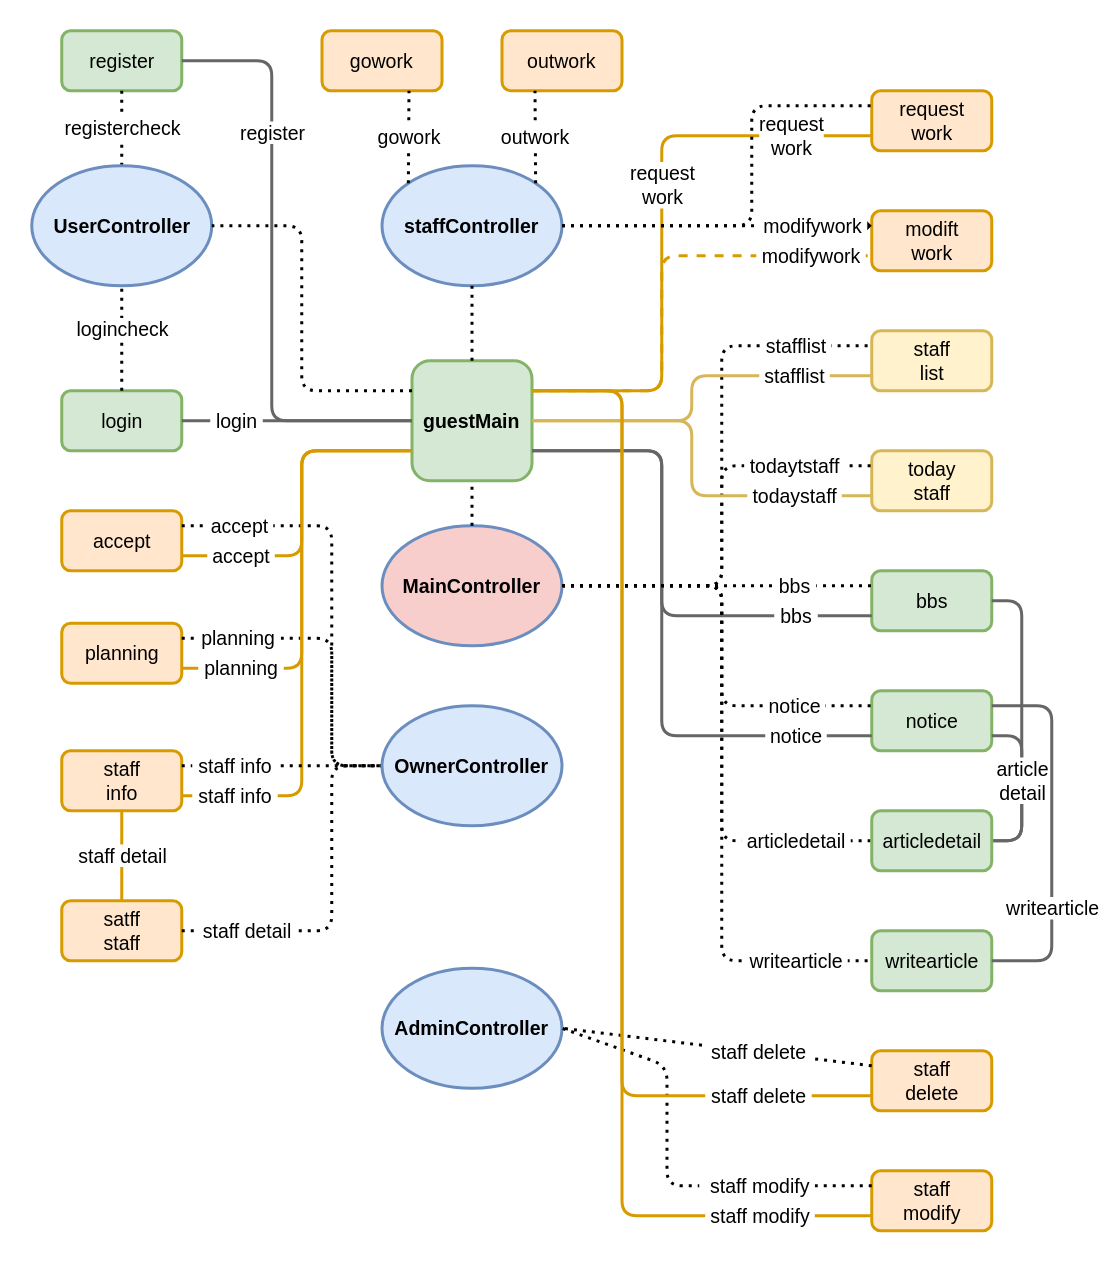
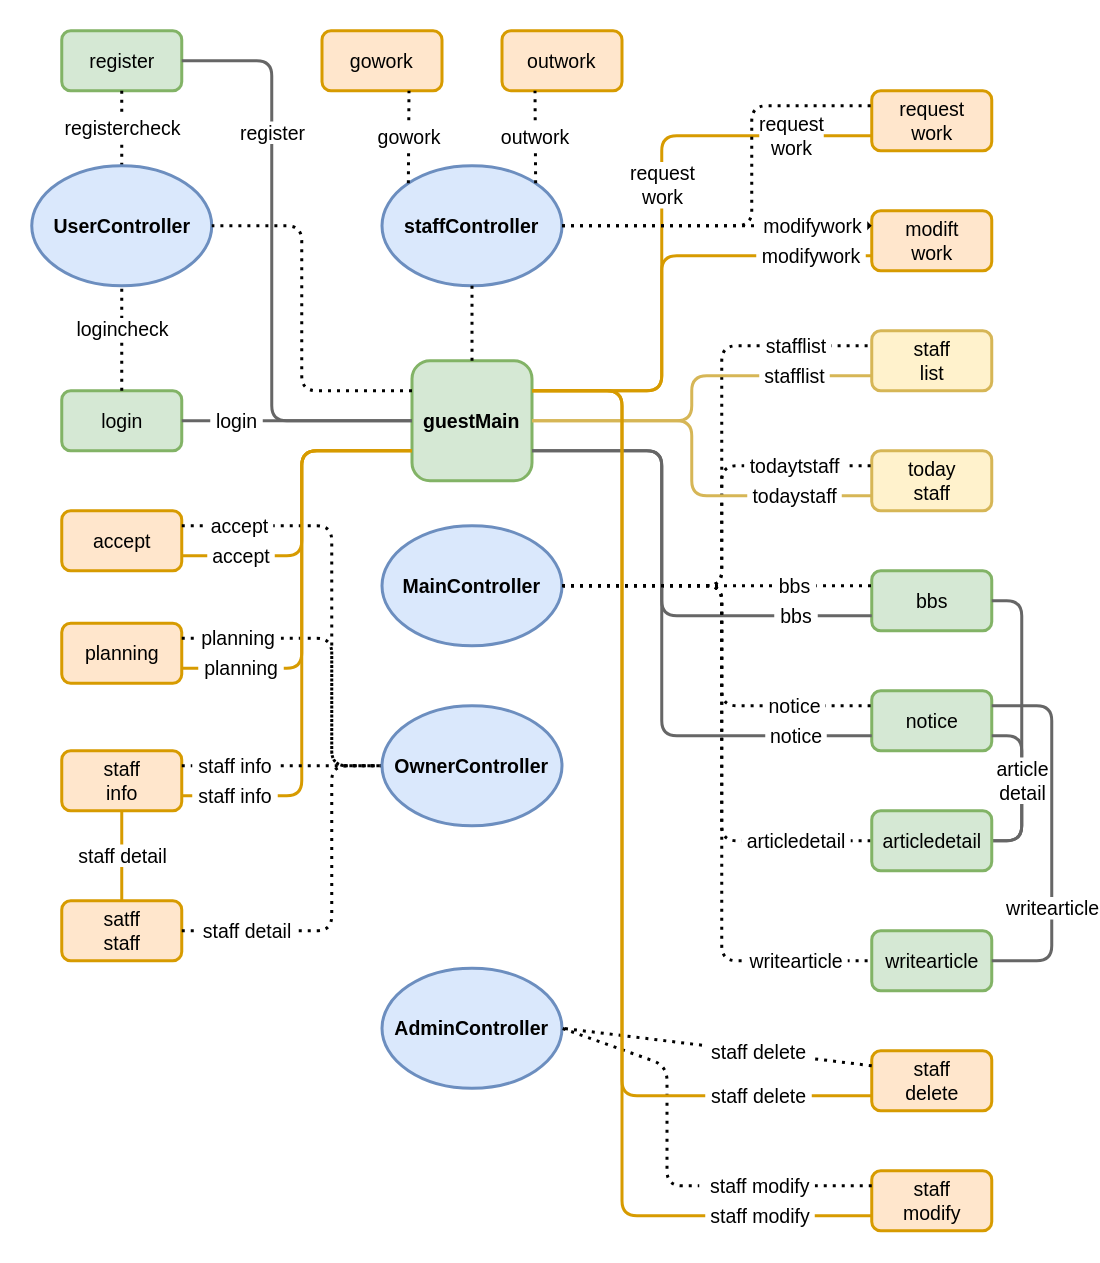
(708, 256) -> (708, 256)
(472, 506) -> none
(472, 586) -> (472, 586)
